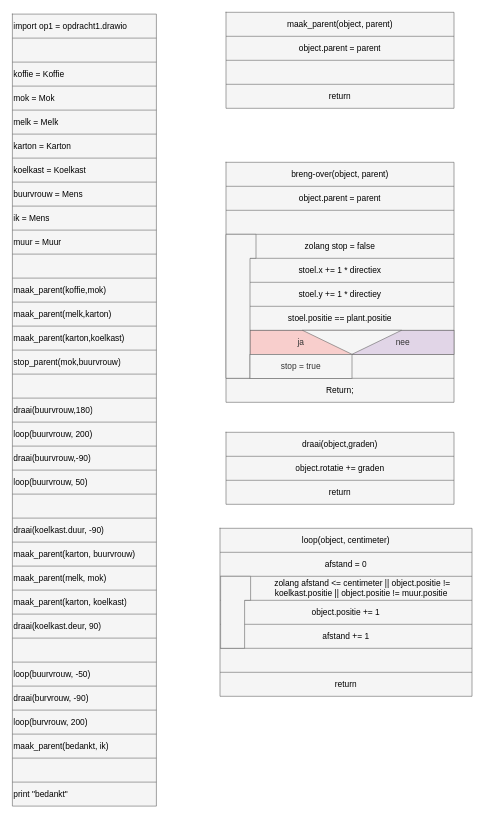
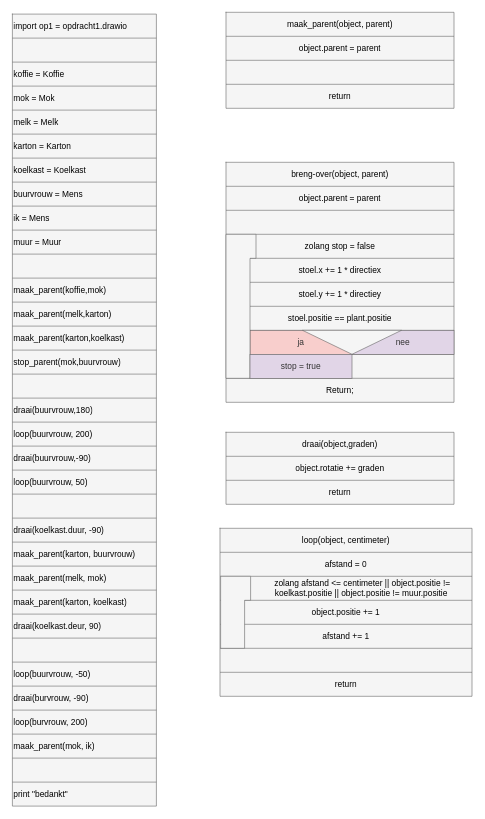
(301, 366) -> (301, 366)
(67, 746) -> (57, 746)
